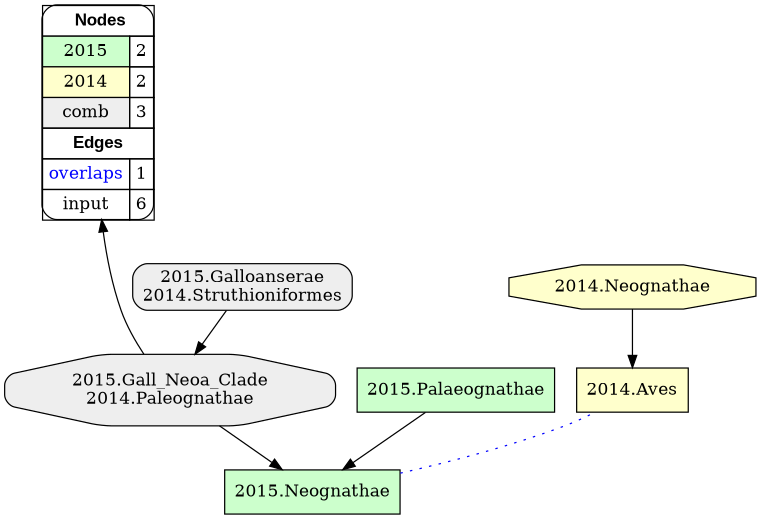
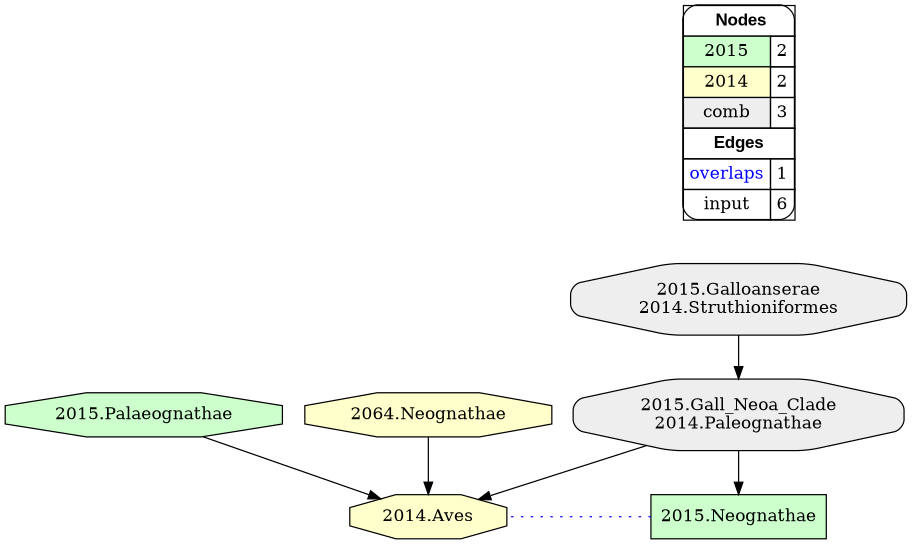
(242, 287) -> (739, 299)
(632, 287) -> (428, 415)
(116, 296) -> (568, 471)
(456, 390) -> (144, 415)
(632, 390) -> (428, 517)
(389, 438) -> (286, 466)
